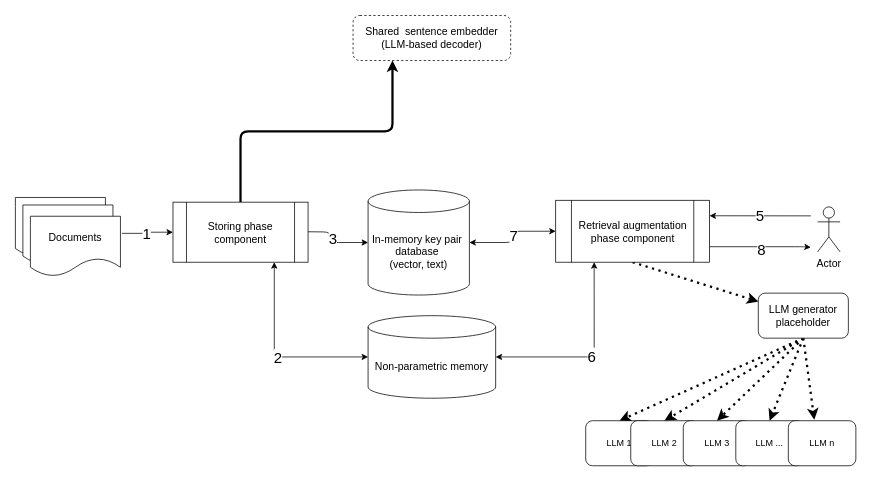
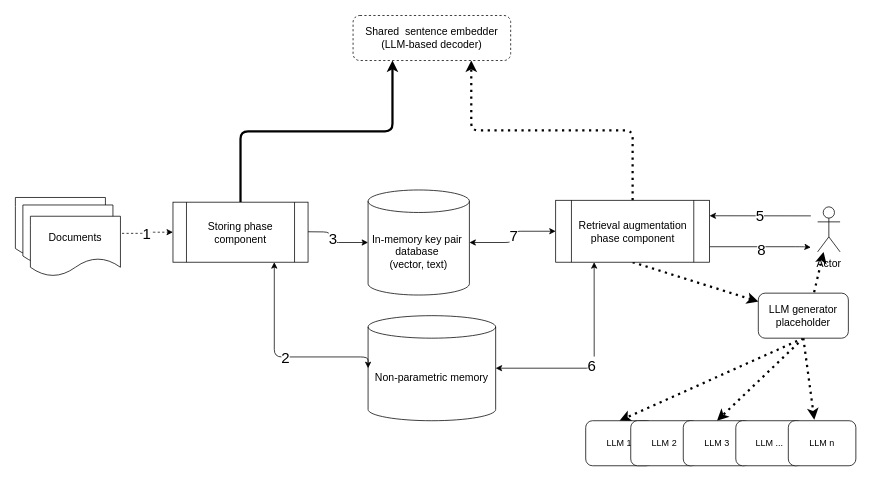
none -> (556, 130)
(131, 233) -> (131, 233)
(432, 357) -> (432, 368)
(787, 377) -> none
(731, 381) -> (817, 277)
